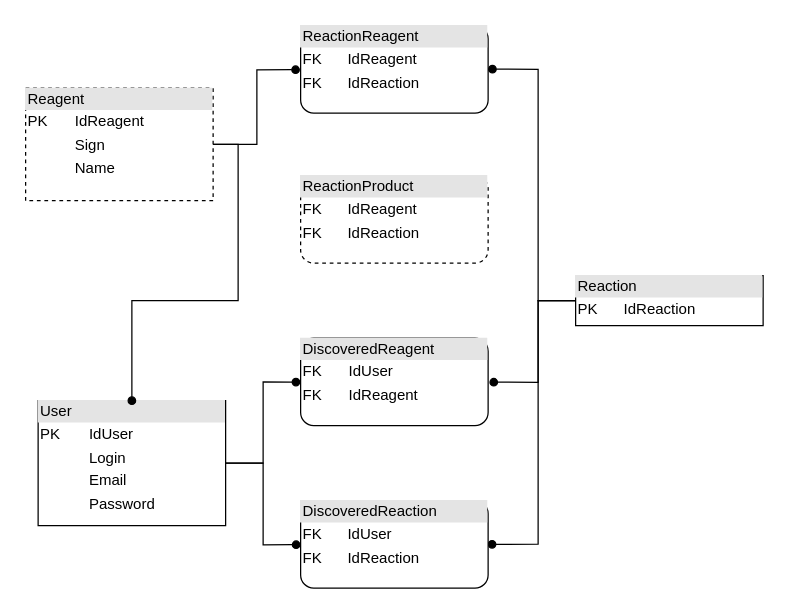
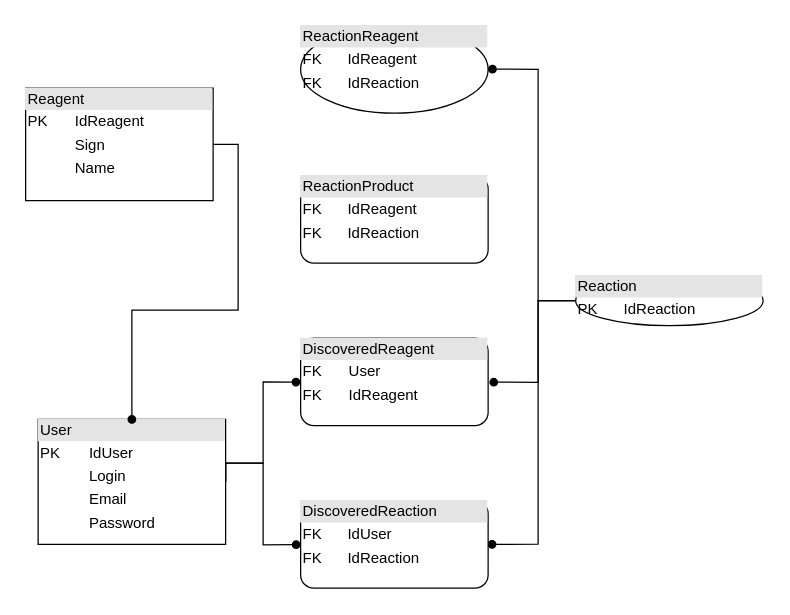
(394, 69) -> (394, 69)
(257, 98) -> none
(119, 144) -> (119, 144)
(394, 219) -> (394, 219)
(669, 301) -> (669, 301)
(370, 365) -> (370, 365)
(132, 463) -> (132, 482)
